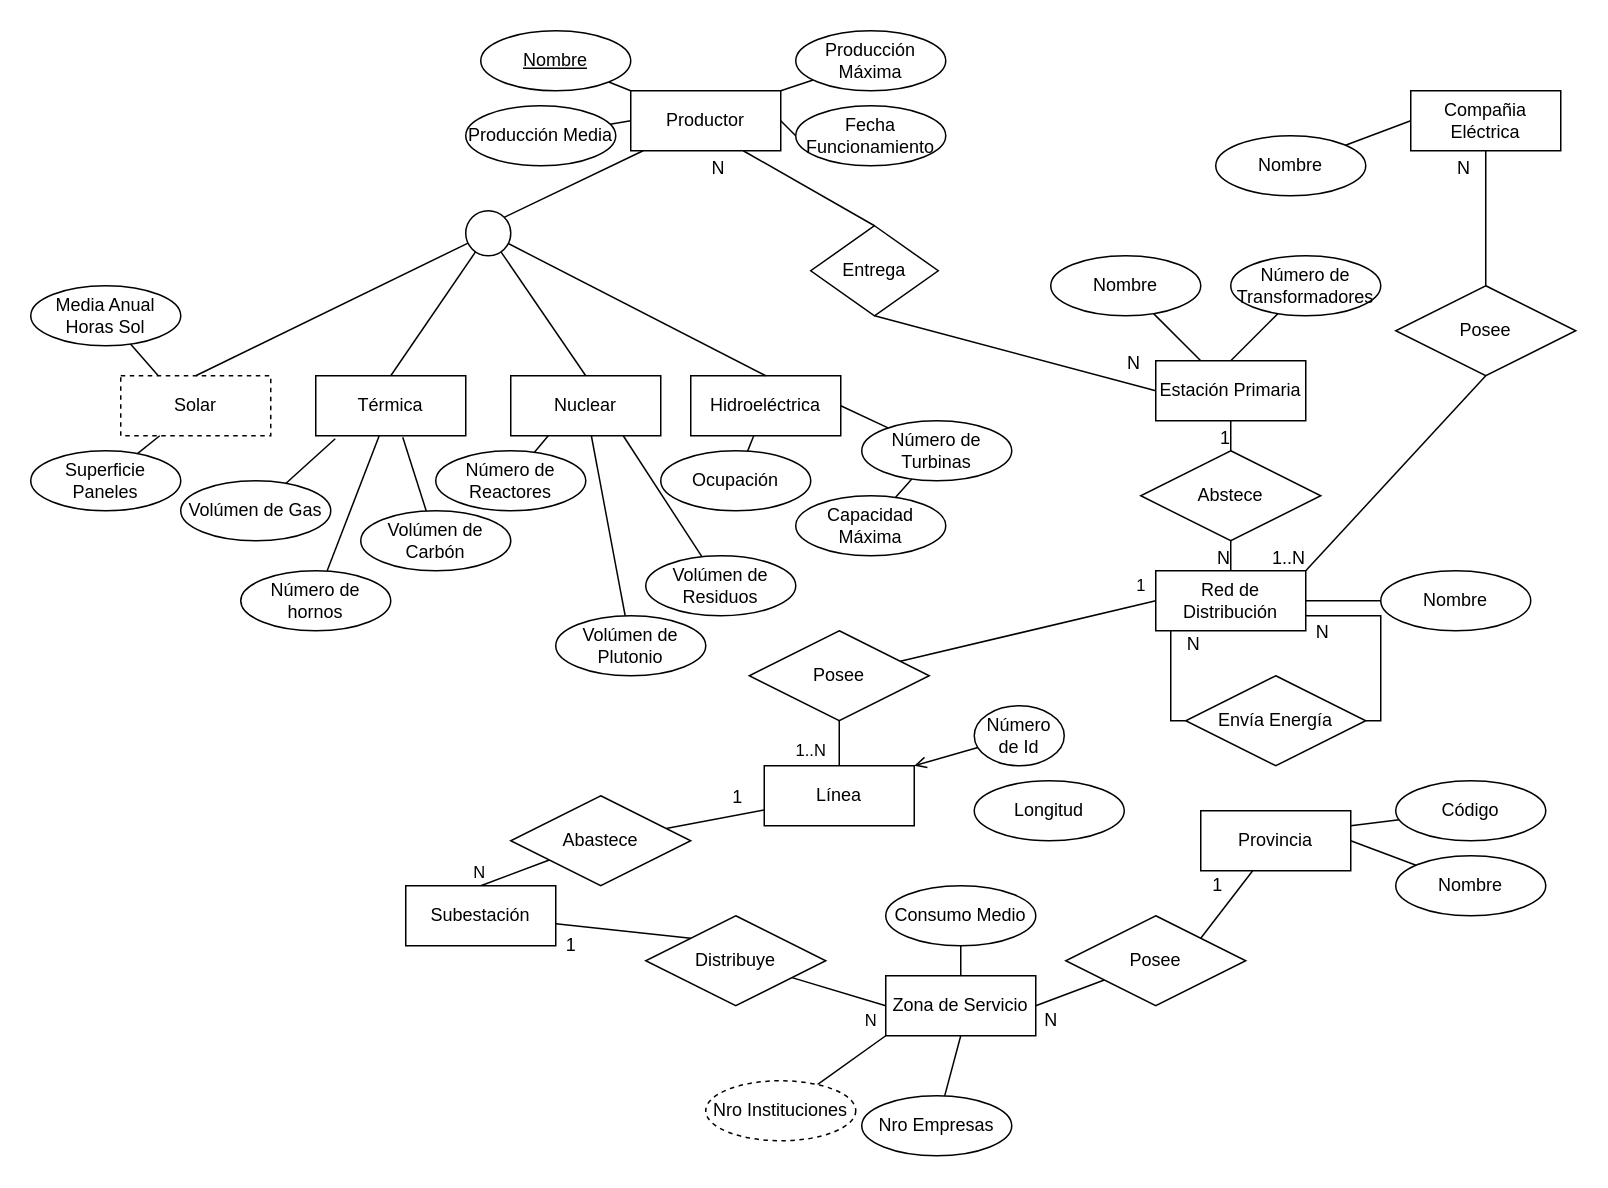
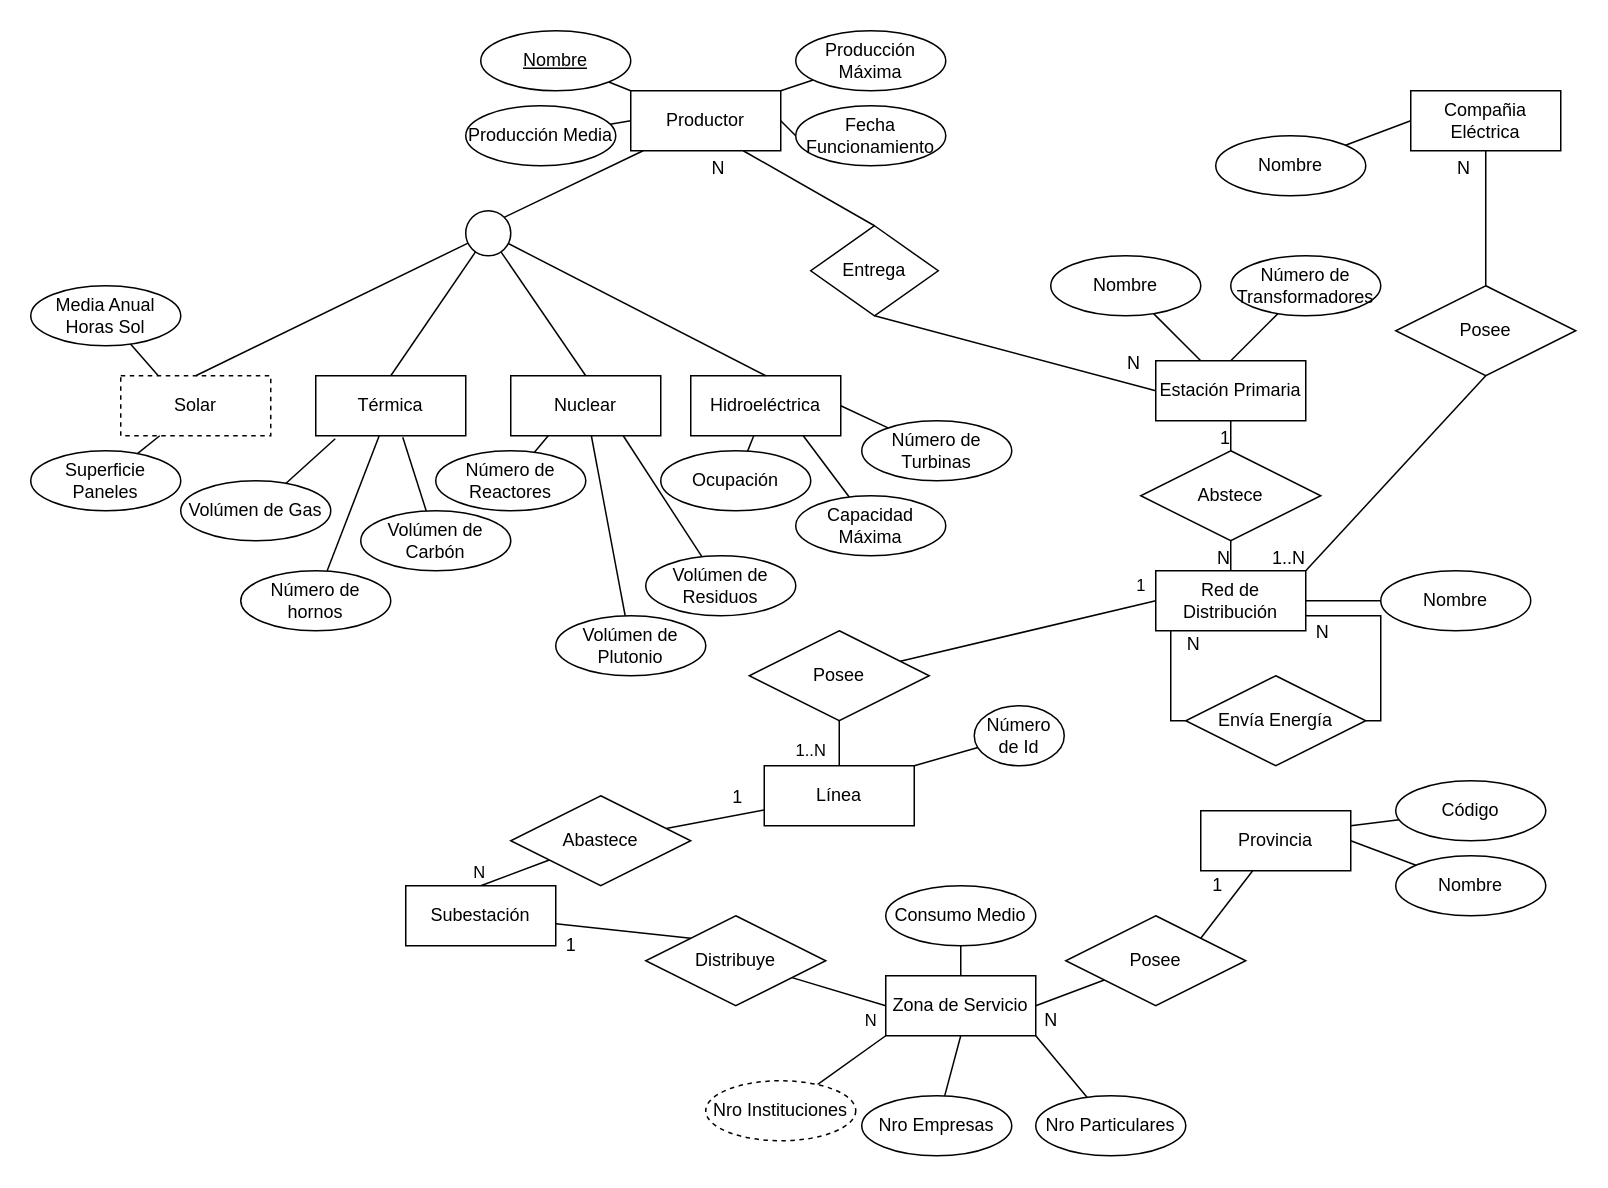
(904, 488) -> (826, 466)
(920, 764) -> (919, 764)
(1049, 811) -> none
none -> (1061, 1067)
none -> (1111, 1126)
